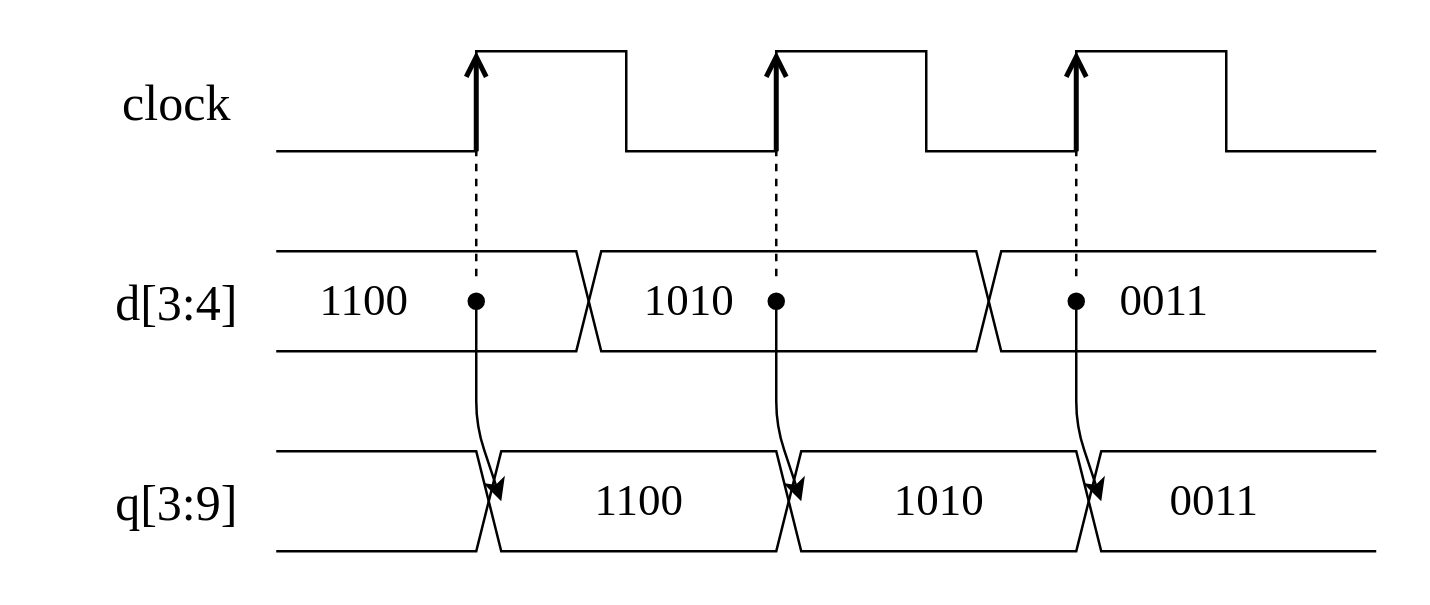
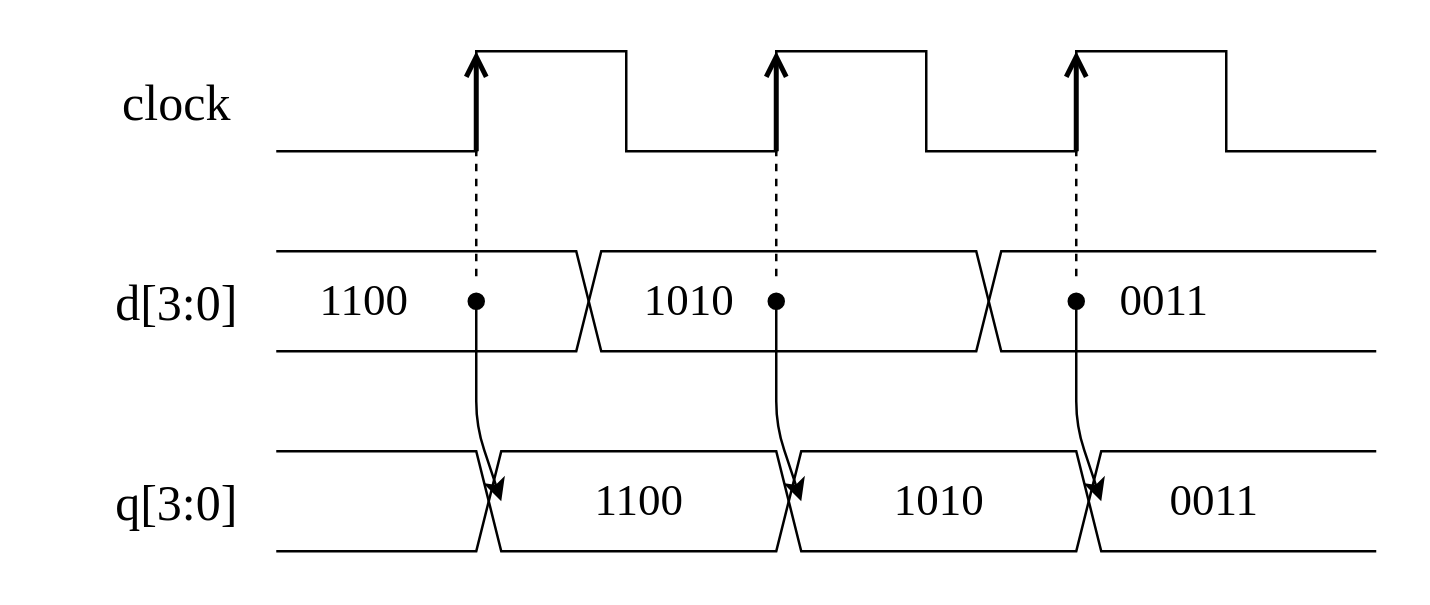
(178, 301) -> (178, 301)
(178, 501) -> (178, 501)
